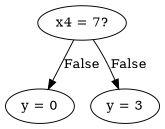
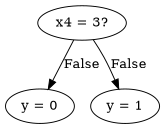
(82, 23) -> (82, 23)
(125, 106) -> (125, 106)
